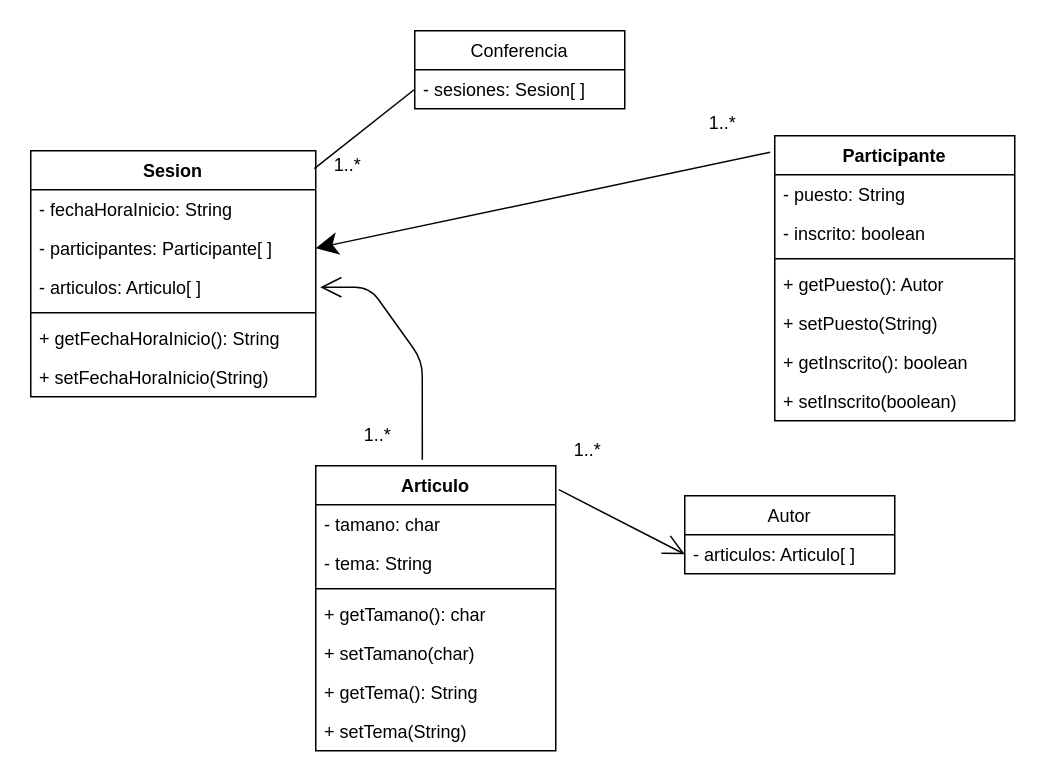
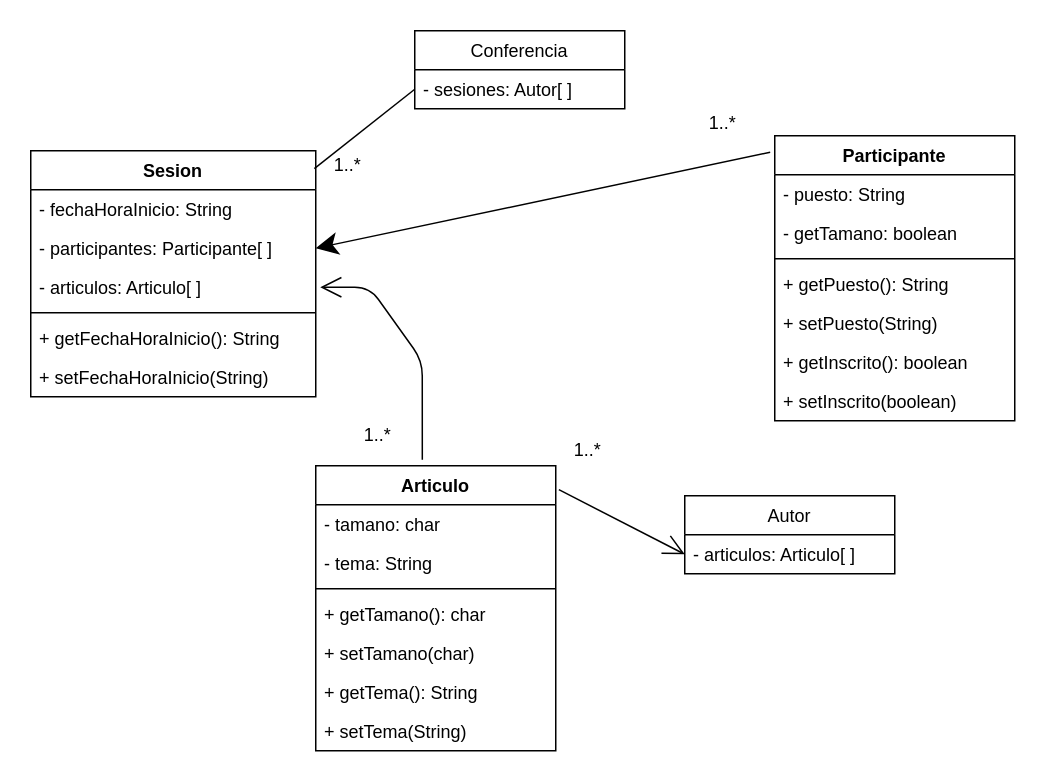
(515, 90) -> (512, 90)
(865, 234) -> (874, 234)
(877, 285) -> (879, 285)
